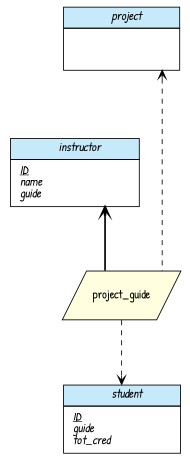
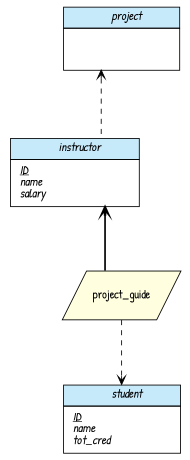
(162, 175) -> (101, 106)
(30, 194) -> (33, 194)
(83, 429) -> (84, 429)
